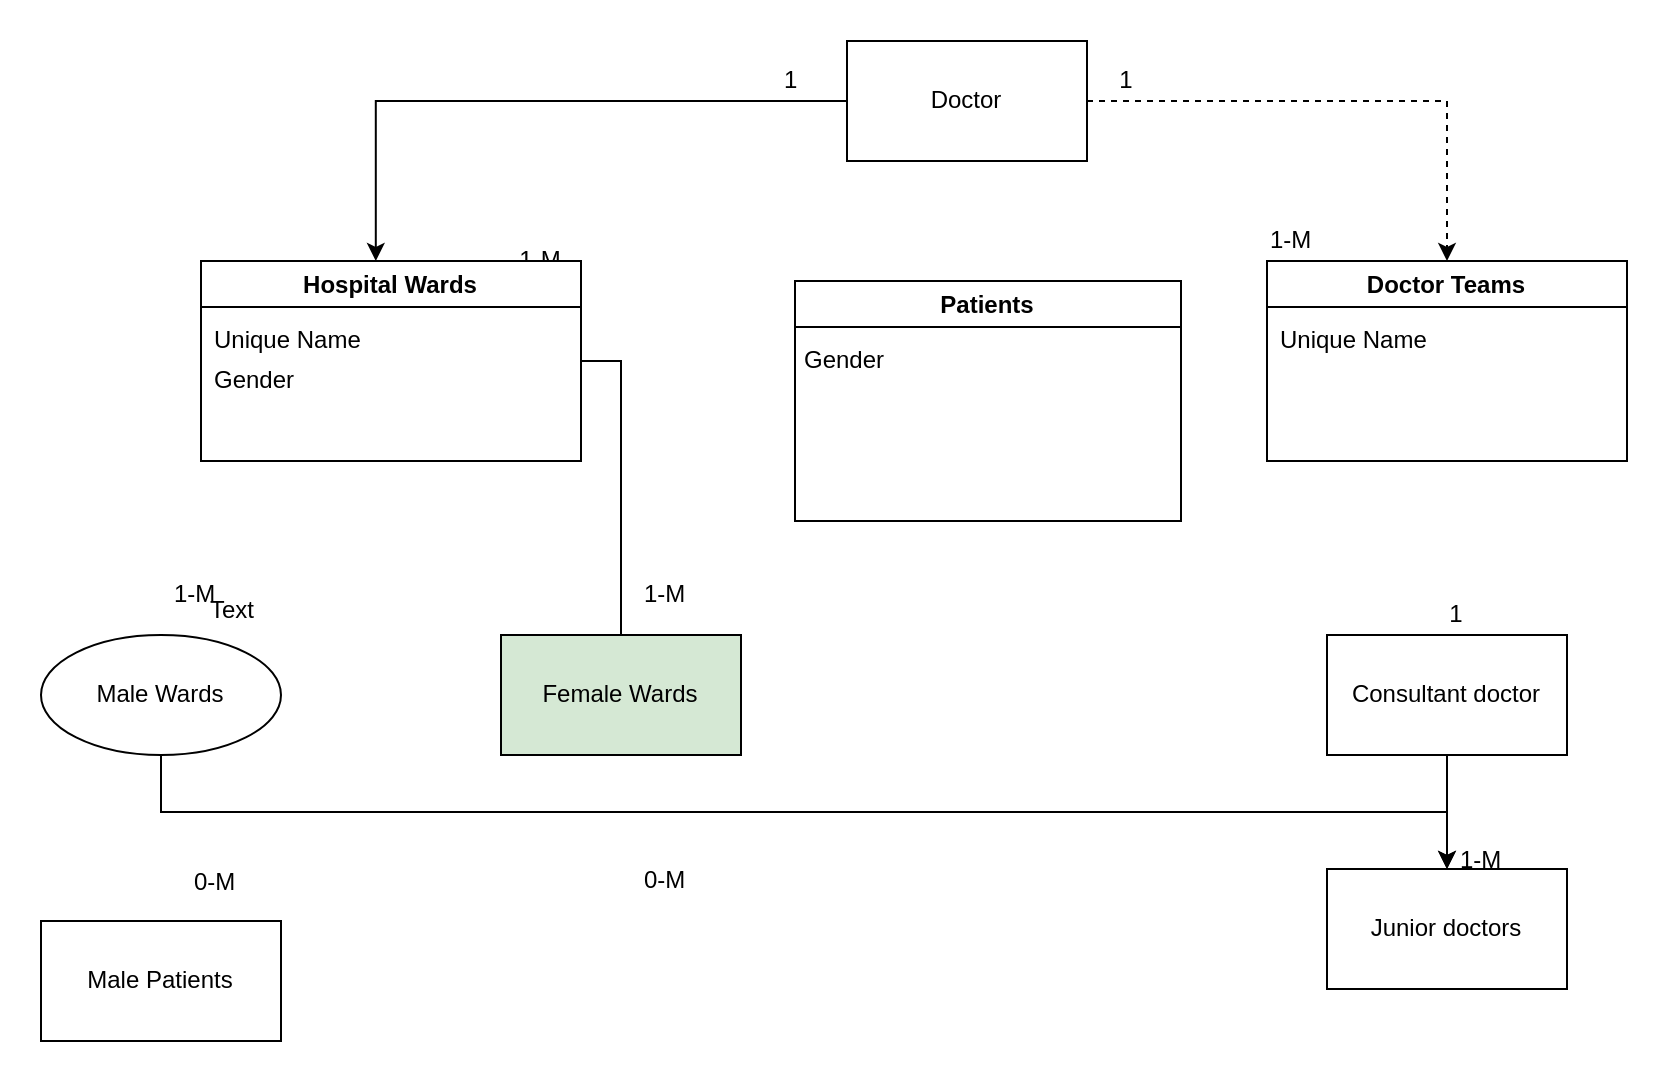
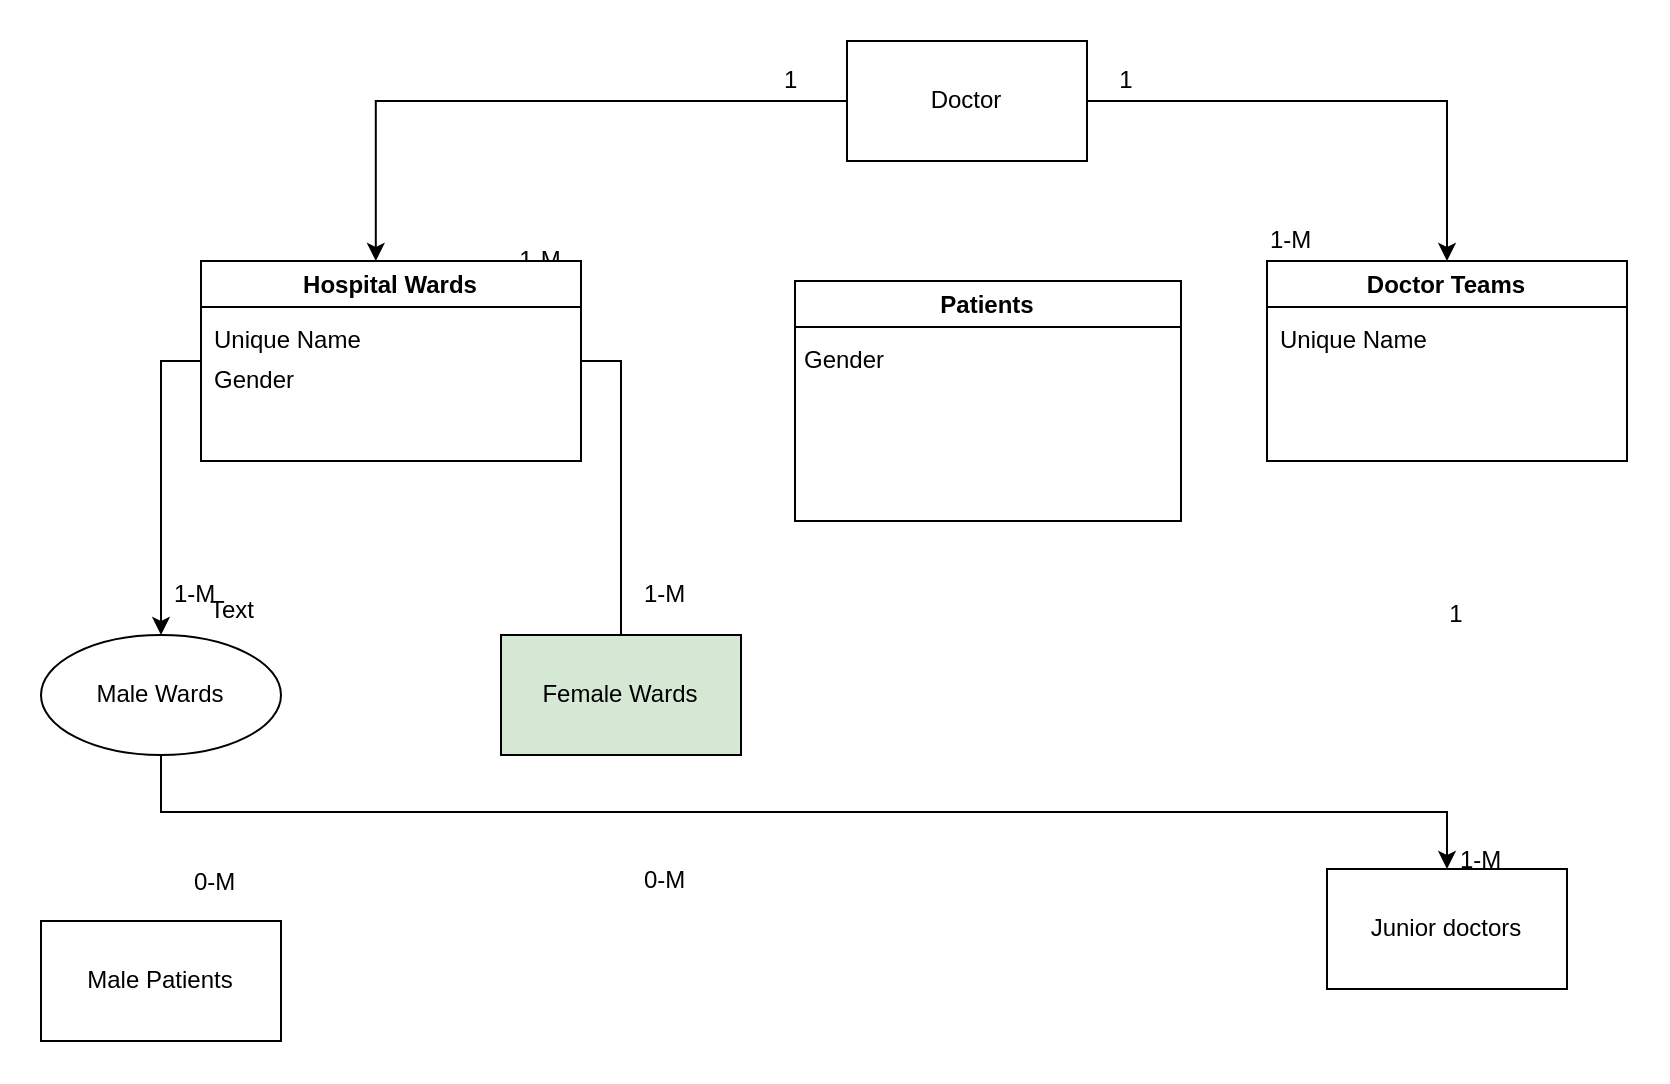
(1340, 101) -> (1340, 101)
none -> (161, 473)
(1447, 695) -> none
(1447, 782) -> none
